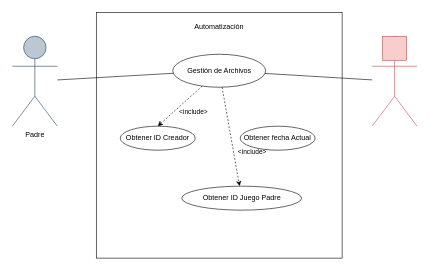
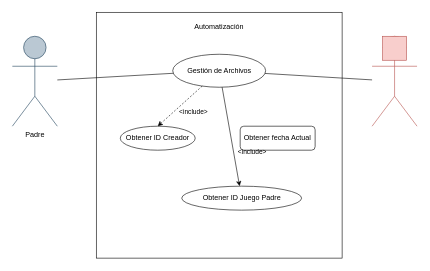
(231, 135) -> (231, 135)
(278, 138) -> (278, 138)
